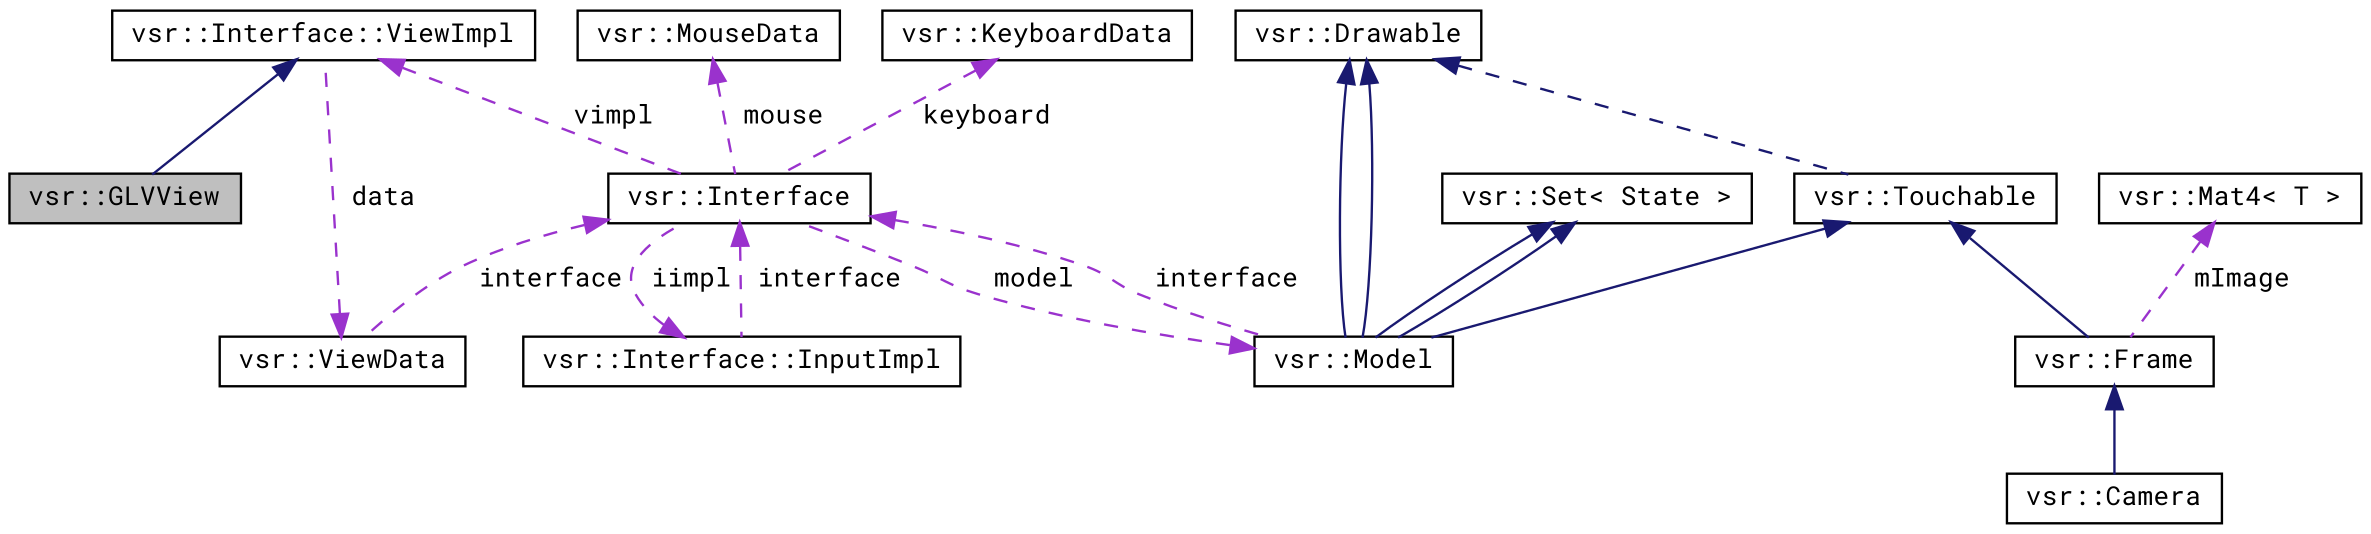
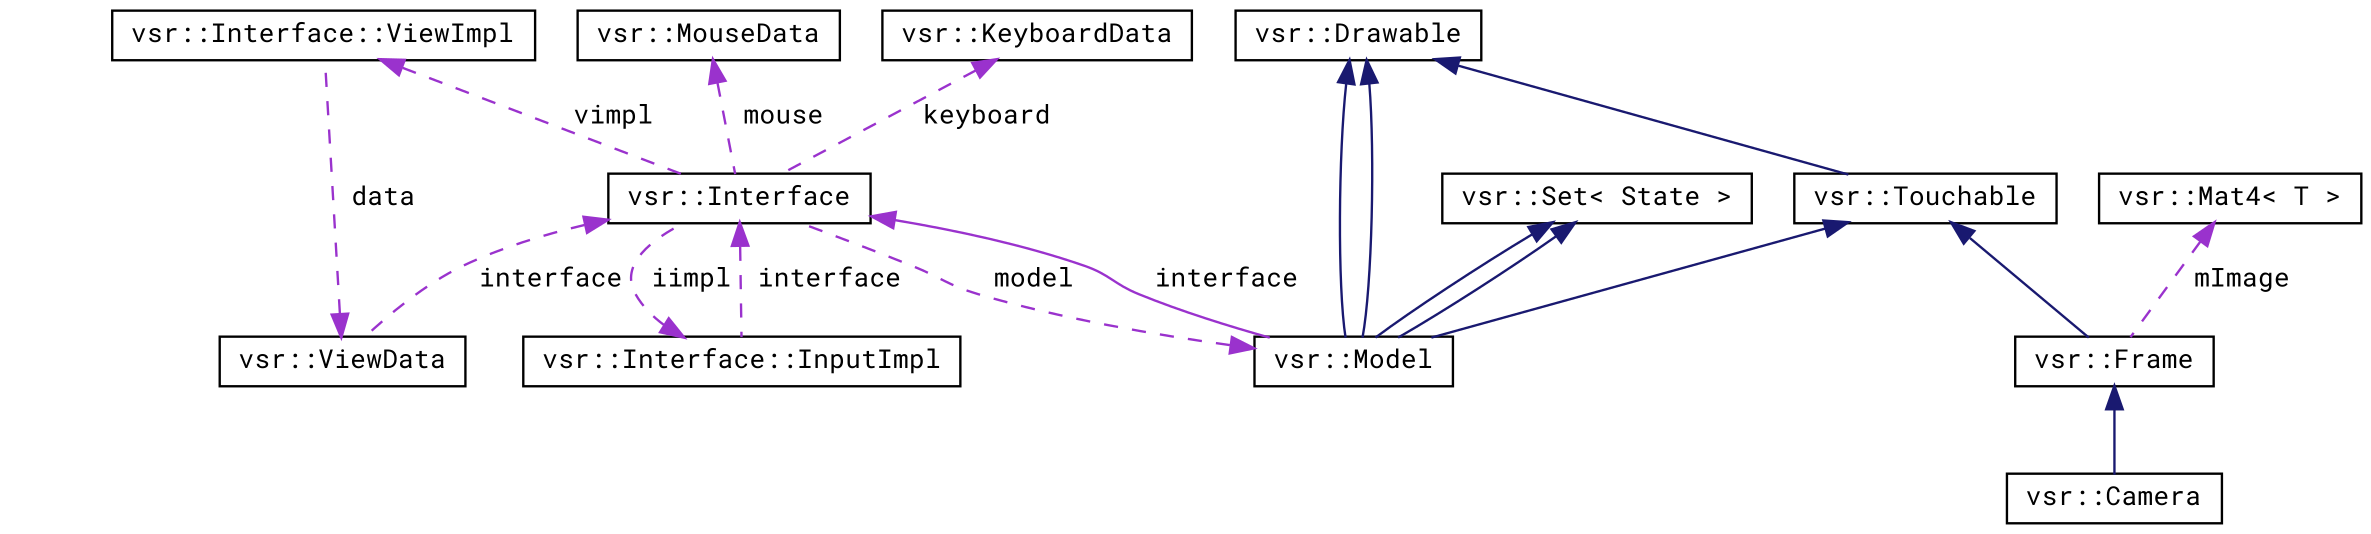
(1653, 120) -> (1653, 120)
(125, 198) -> none
(1086, 267) -> (1086, 267)
